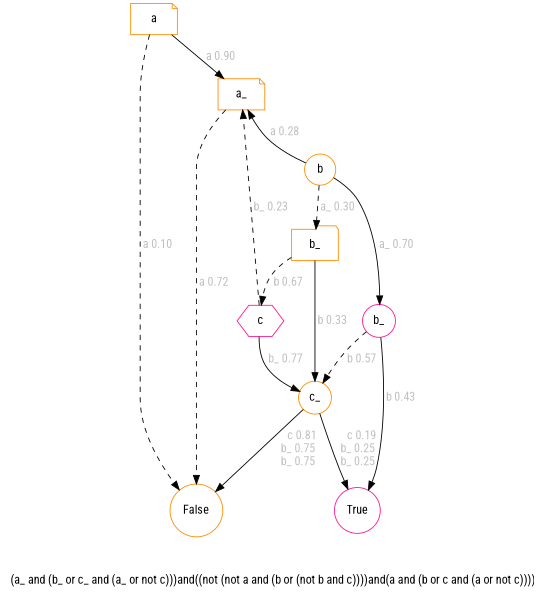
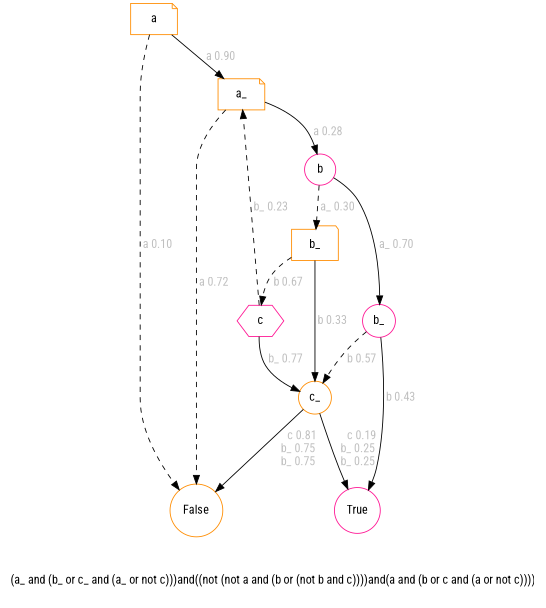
(275, 145) -> (295, 118)
(320, 170) -> (320, 170)
